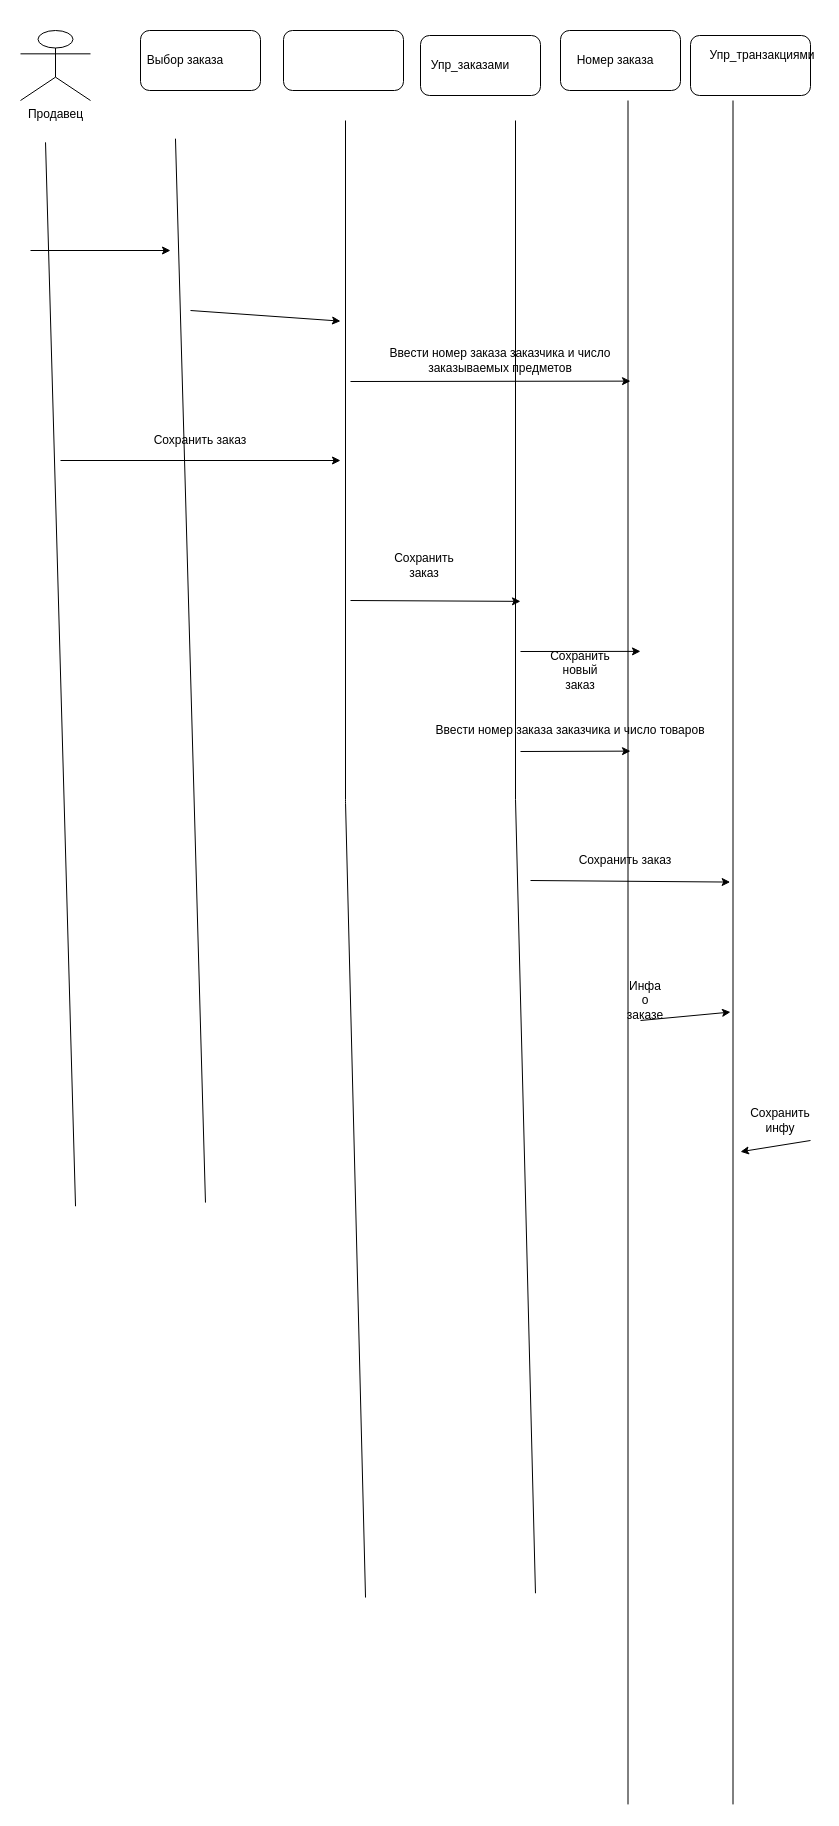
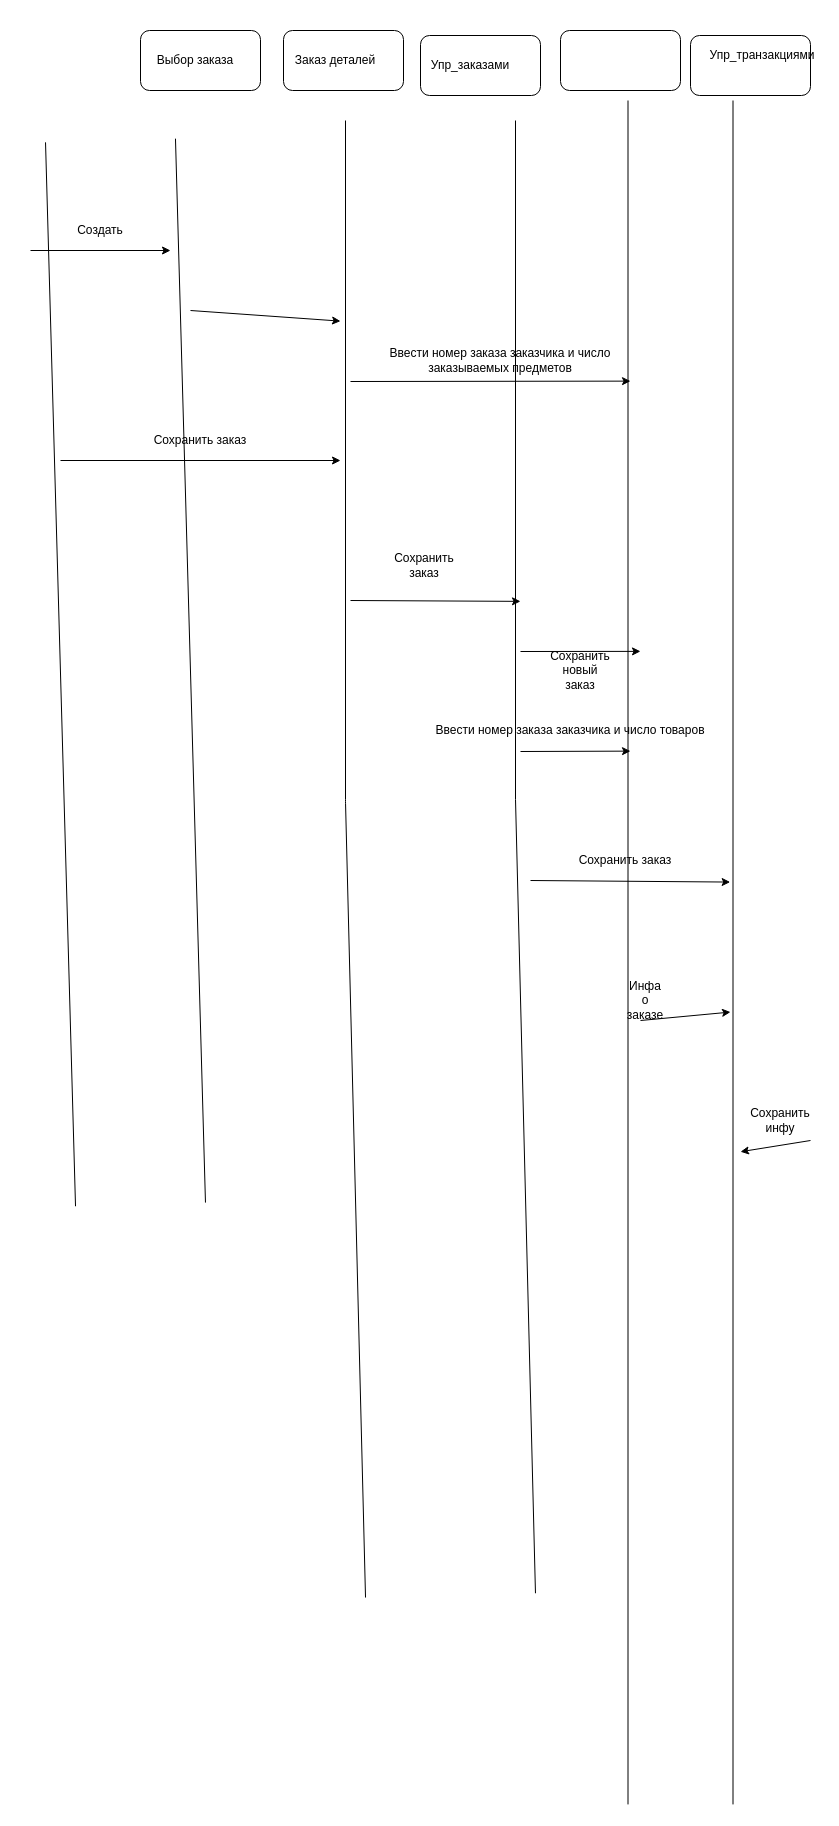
(186, 61) -> (196, 61)
none -> (336, 61)
(616, 61) -> none
(56, 66) -> none
none -> (101, 231)
